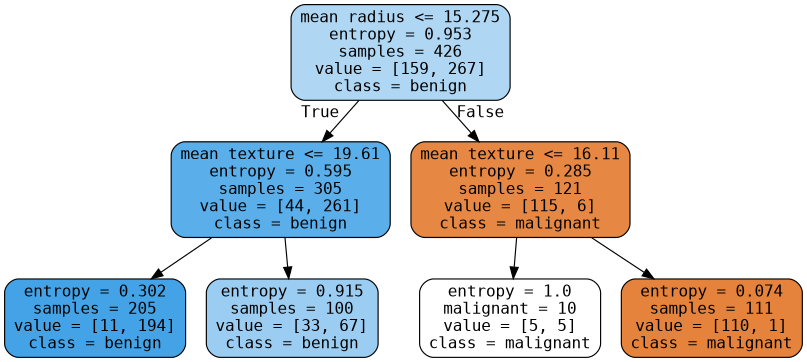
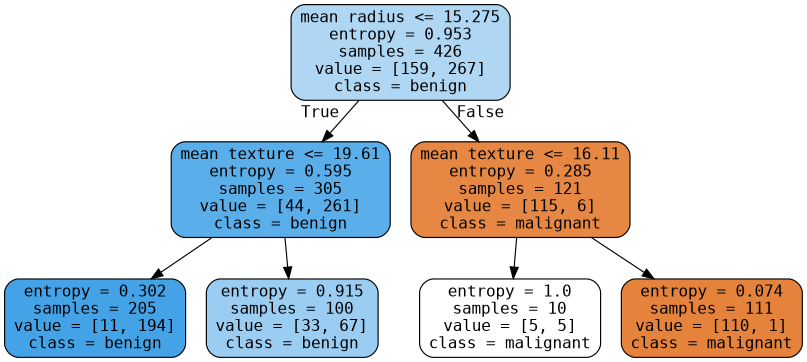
(510, 318) -> (510, 318)
